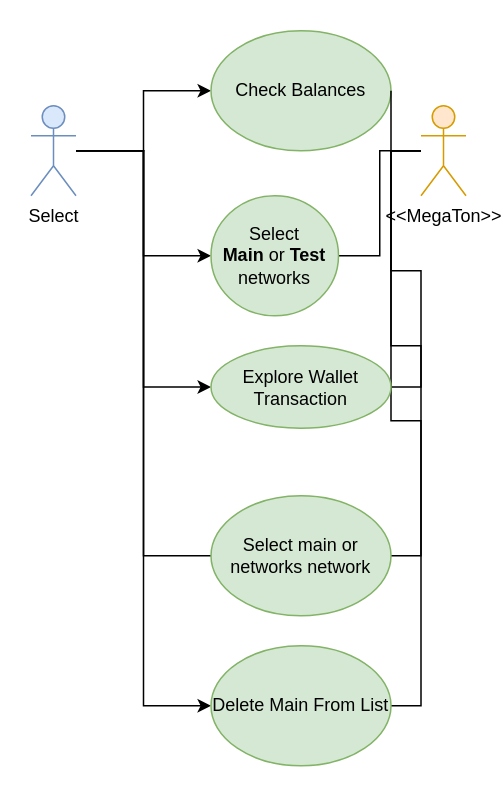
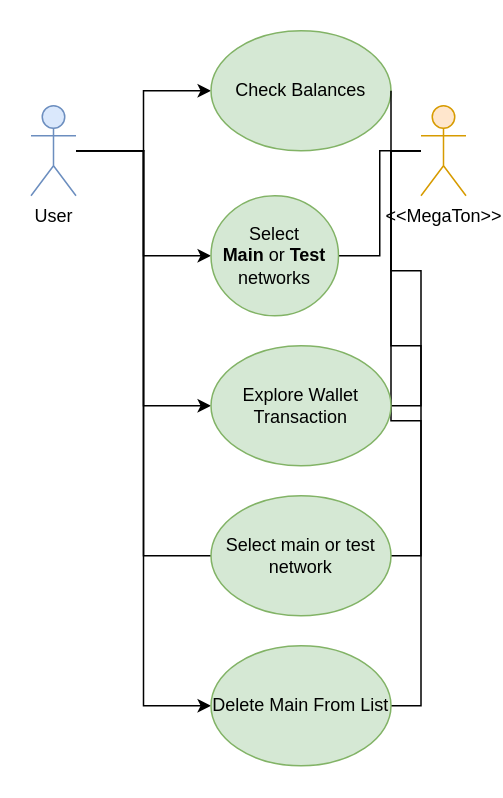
(54, 217) -> (54, 217)
(301, 387) -> (301, 406)
(301, 556) -> (301, 556)
